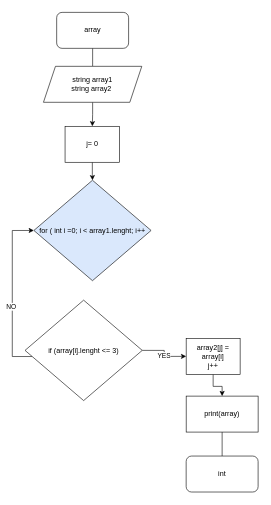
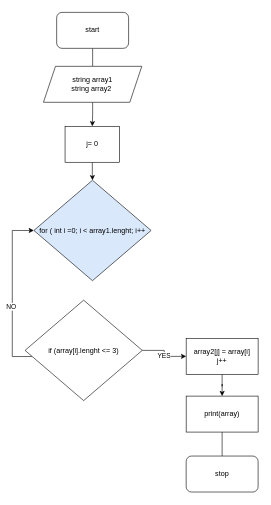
(93, 30) -> (93, 30)
(213, 357) -> (222, 357)
(222, 474) -> (222, 474)
